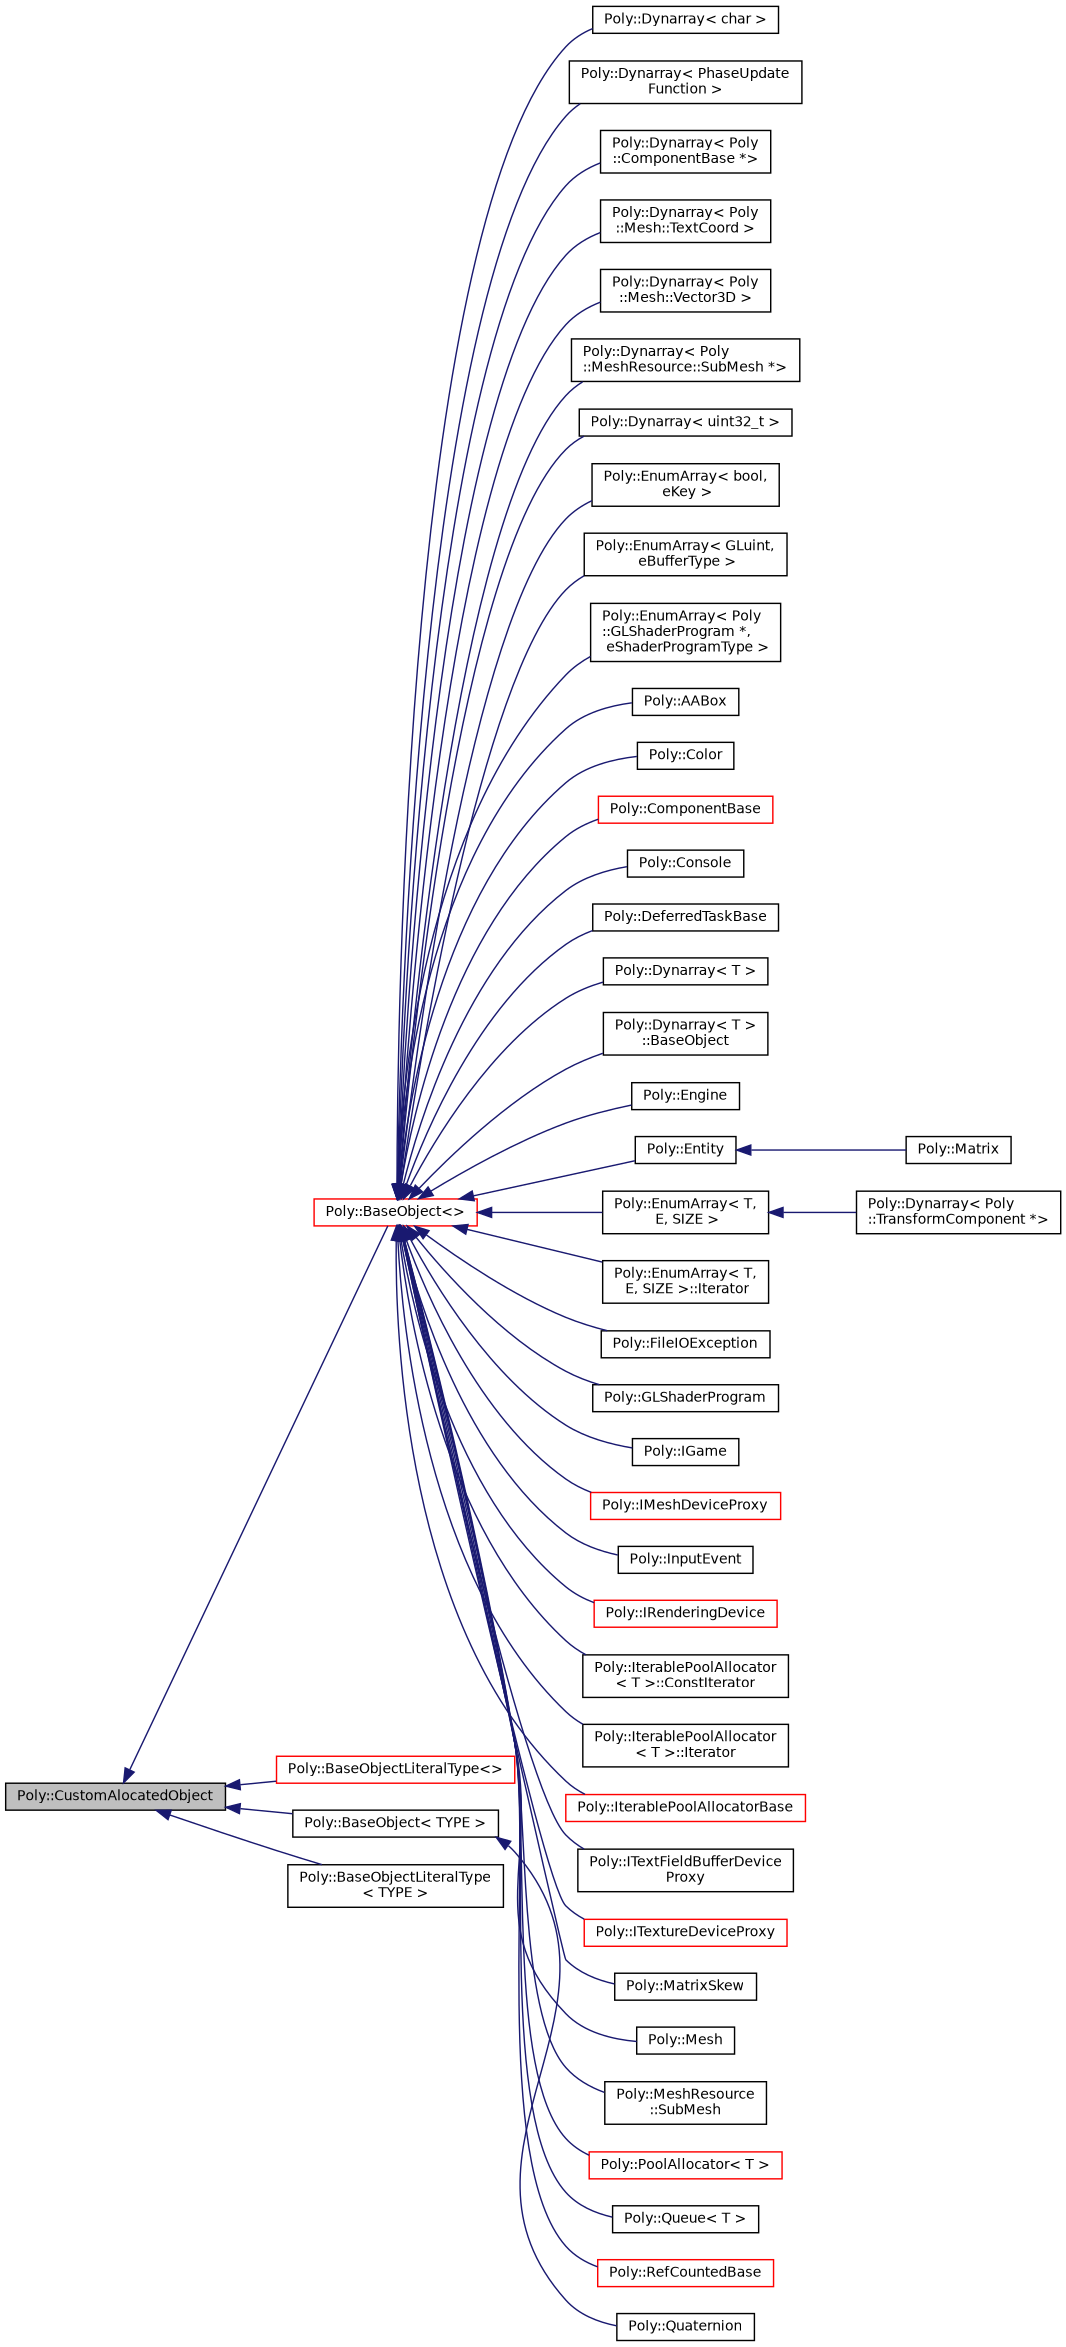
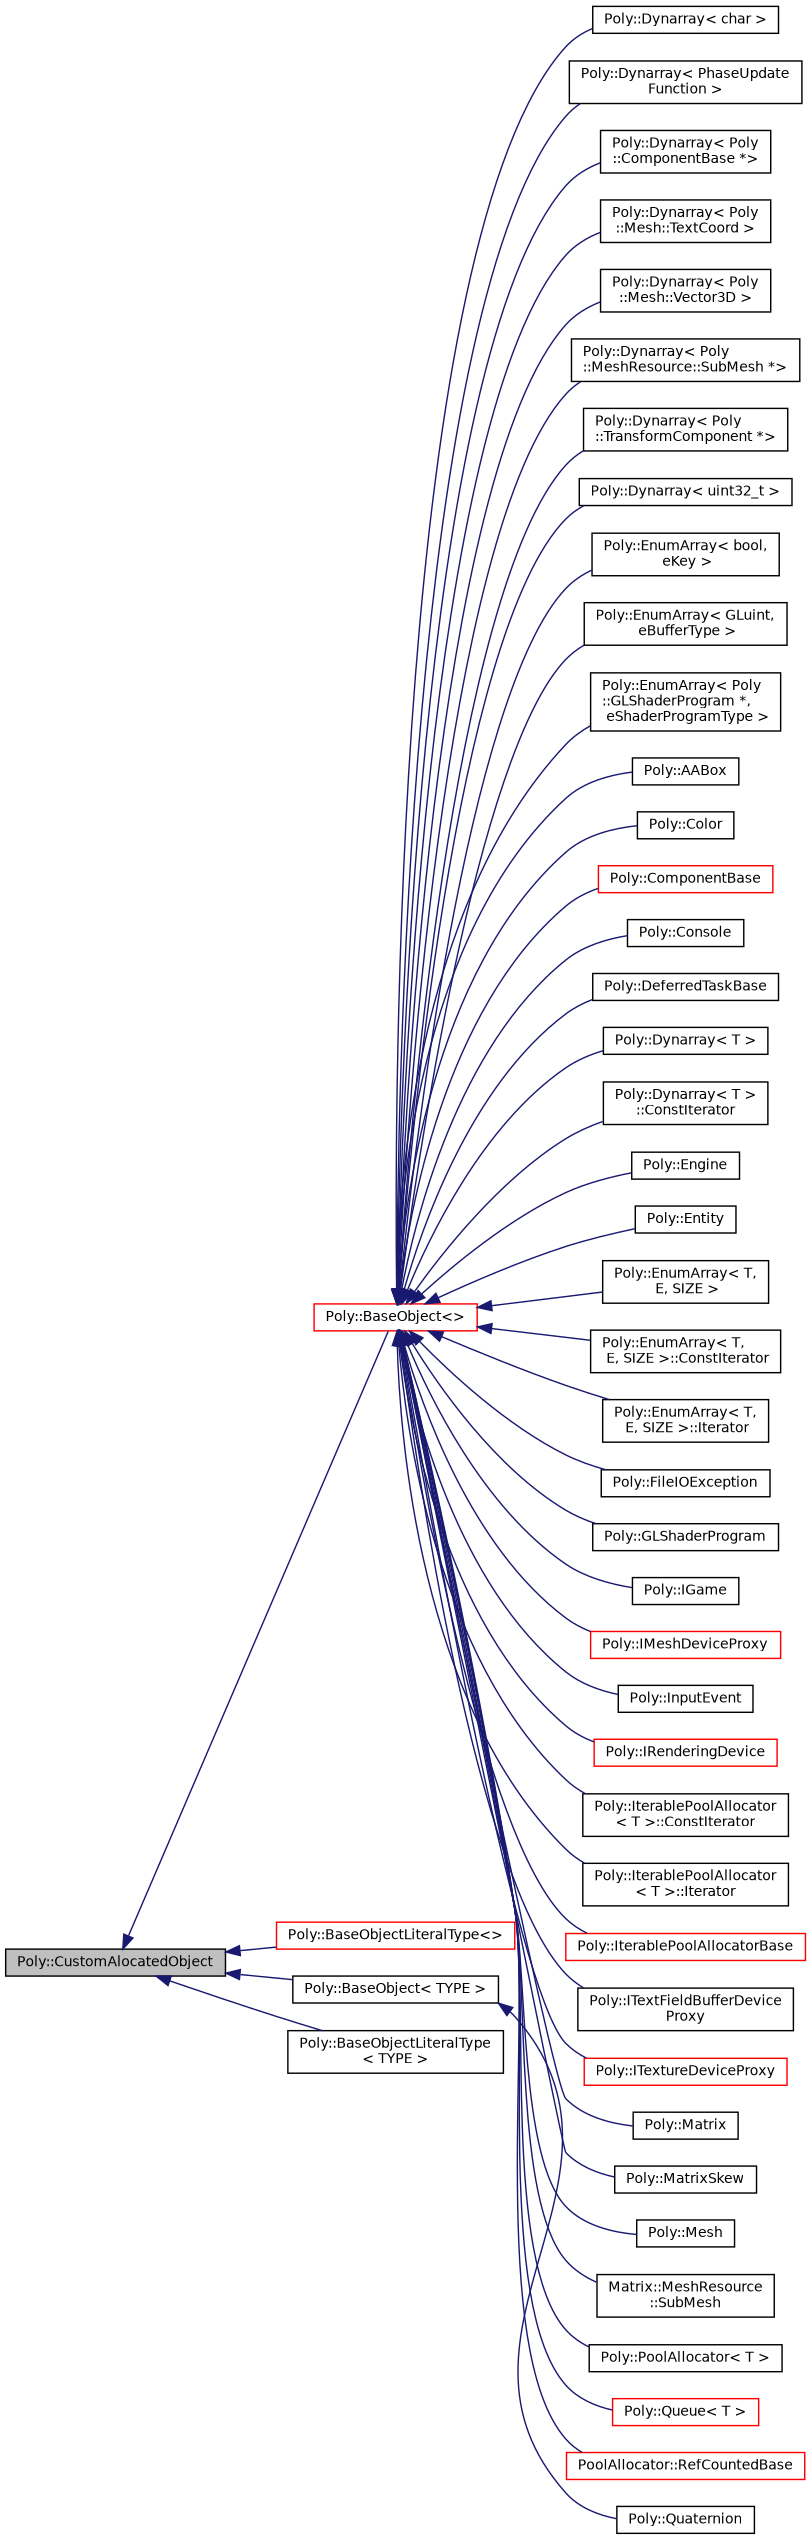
(686, 1034) -> (686, 1103)
(829, 1150) -> (488, 1759)
(820, 1212) -> (464, 749)
none -> (686, 1351)
(686, 2103) -> (686, 2296)
(686, 2165) -> (686, 2358)
(686, 2219) -> (686, 2412)
(686, 2273) -> (686, 2466)
